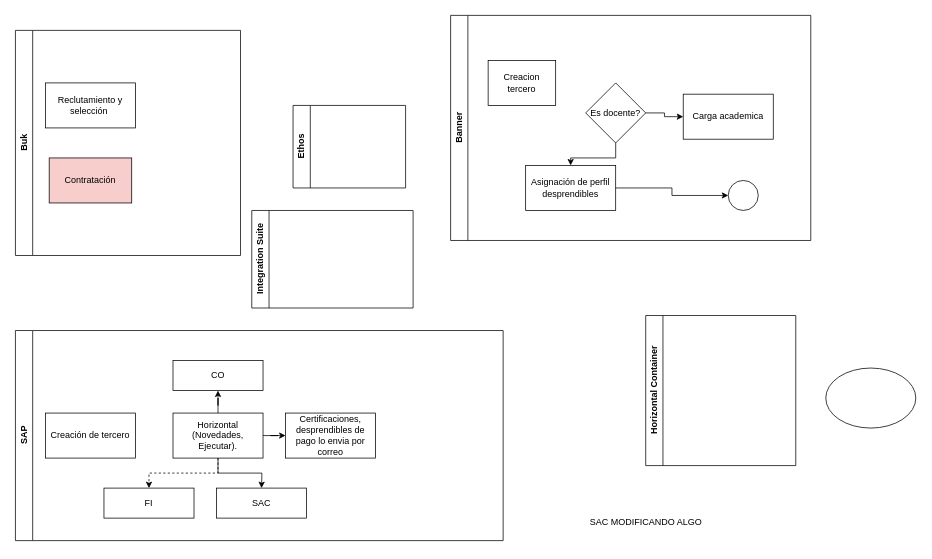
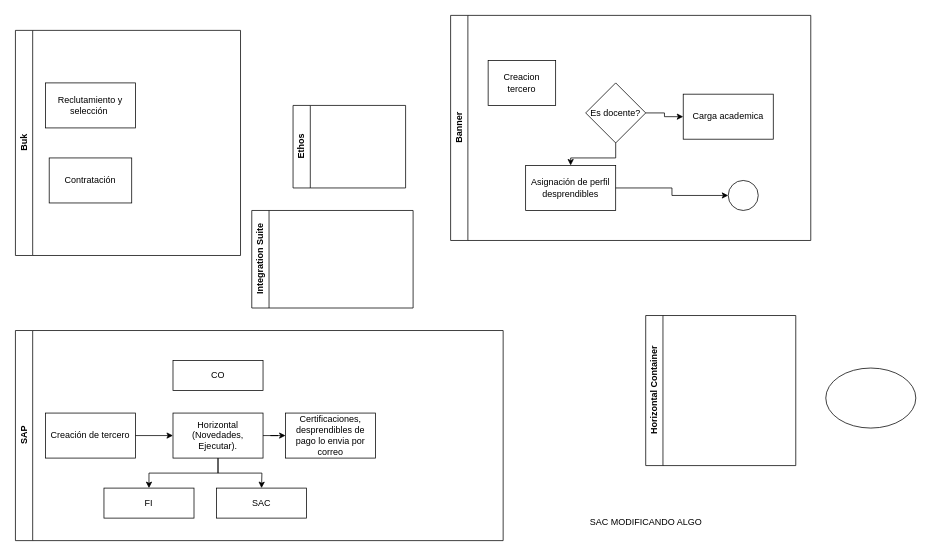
(90, 180) -> (90, 180)
(218, 402) -> none
none -> (152, 435)
(178, 473) -> (178, 473)
